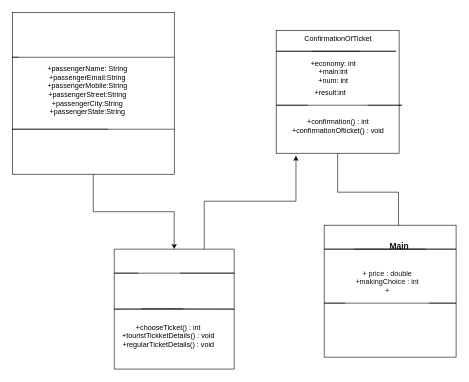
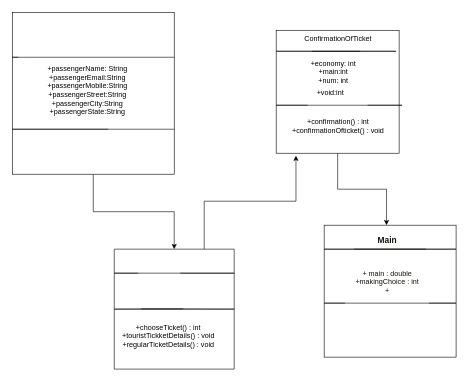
(331, 93) -> (331, 93)
(399, 246) -> (387, 240)
(388, 282) -> (388, 282)
